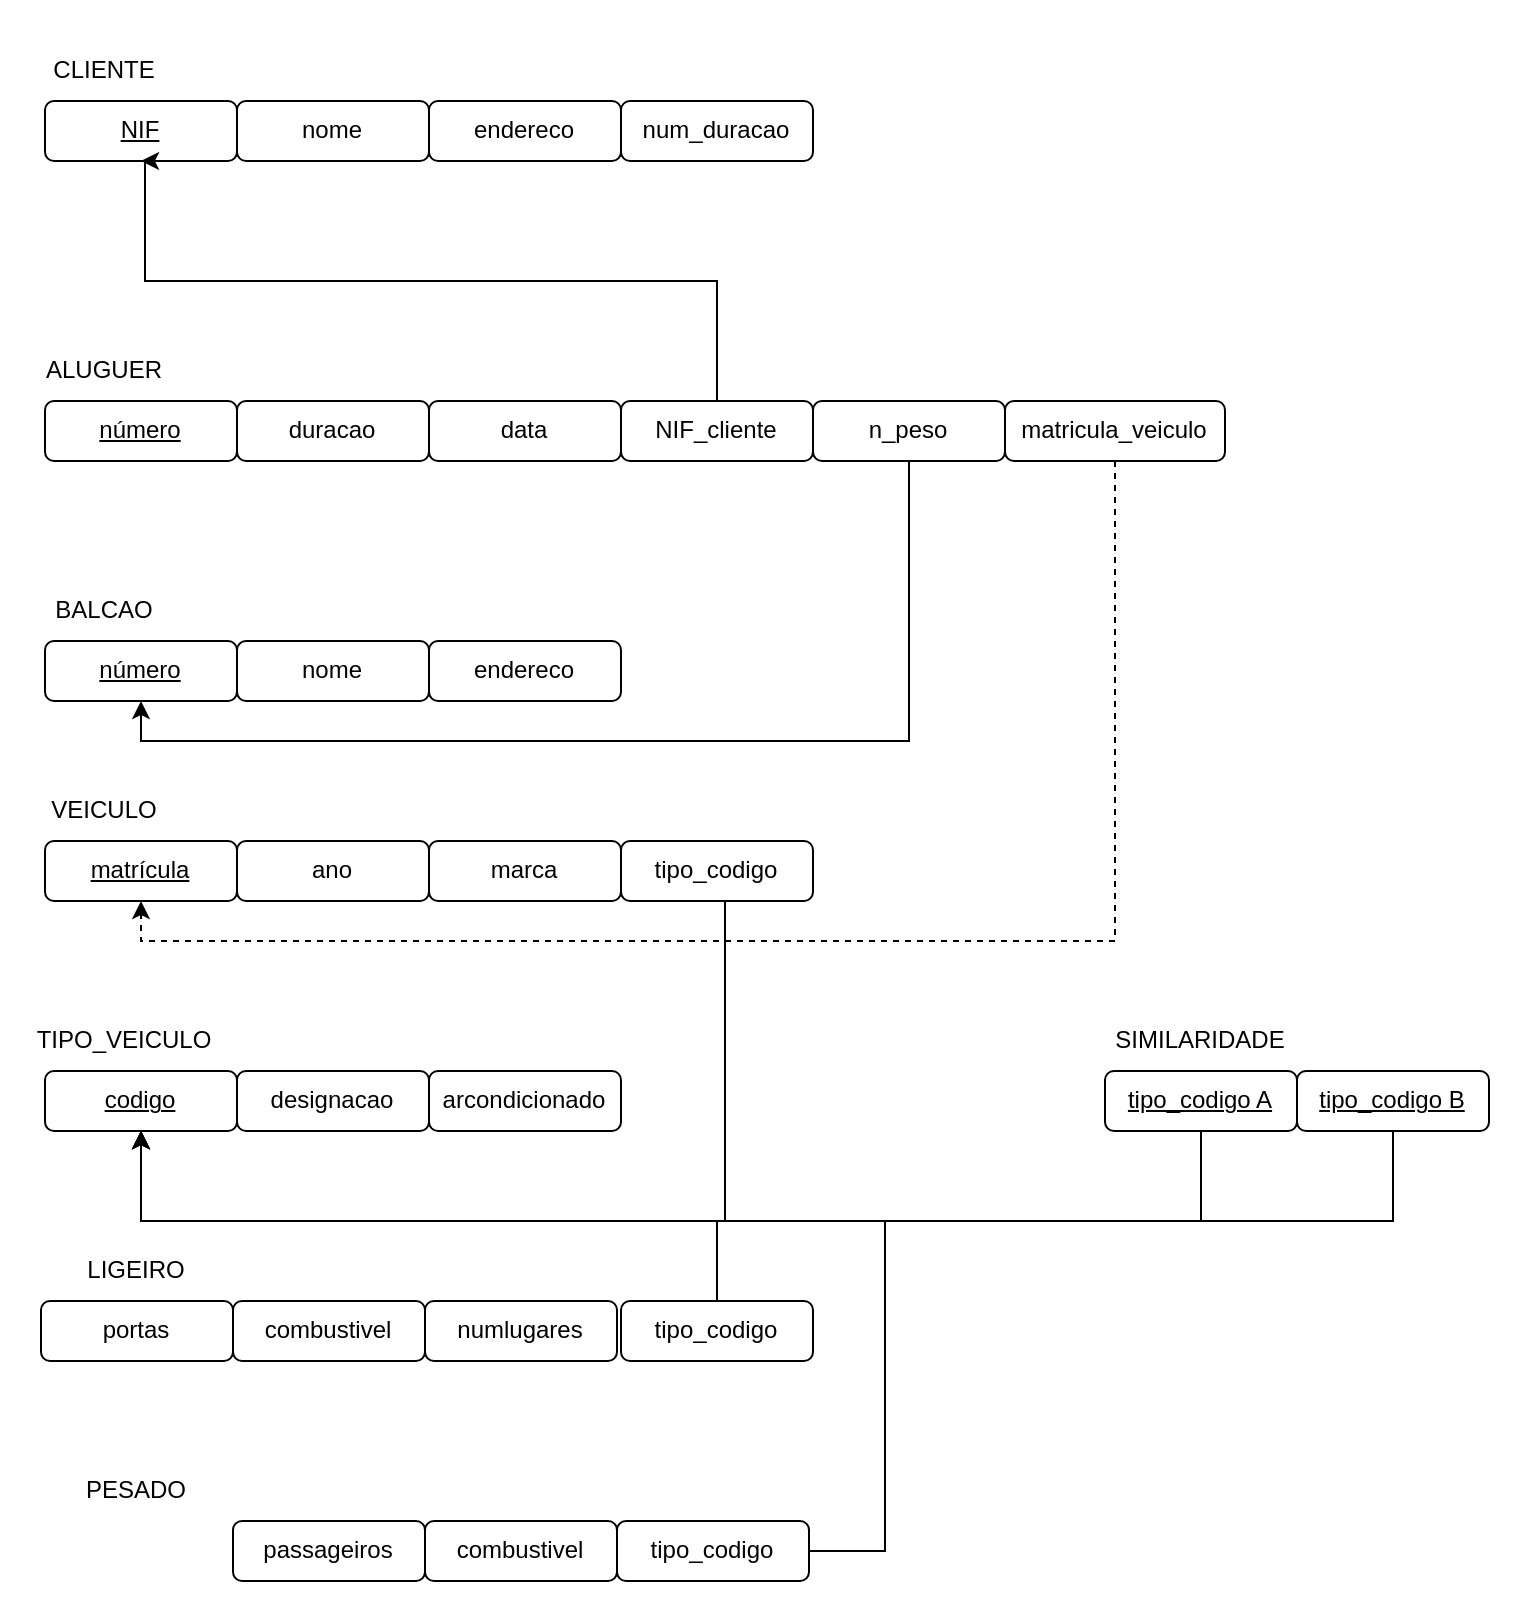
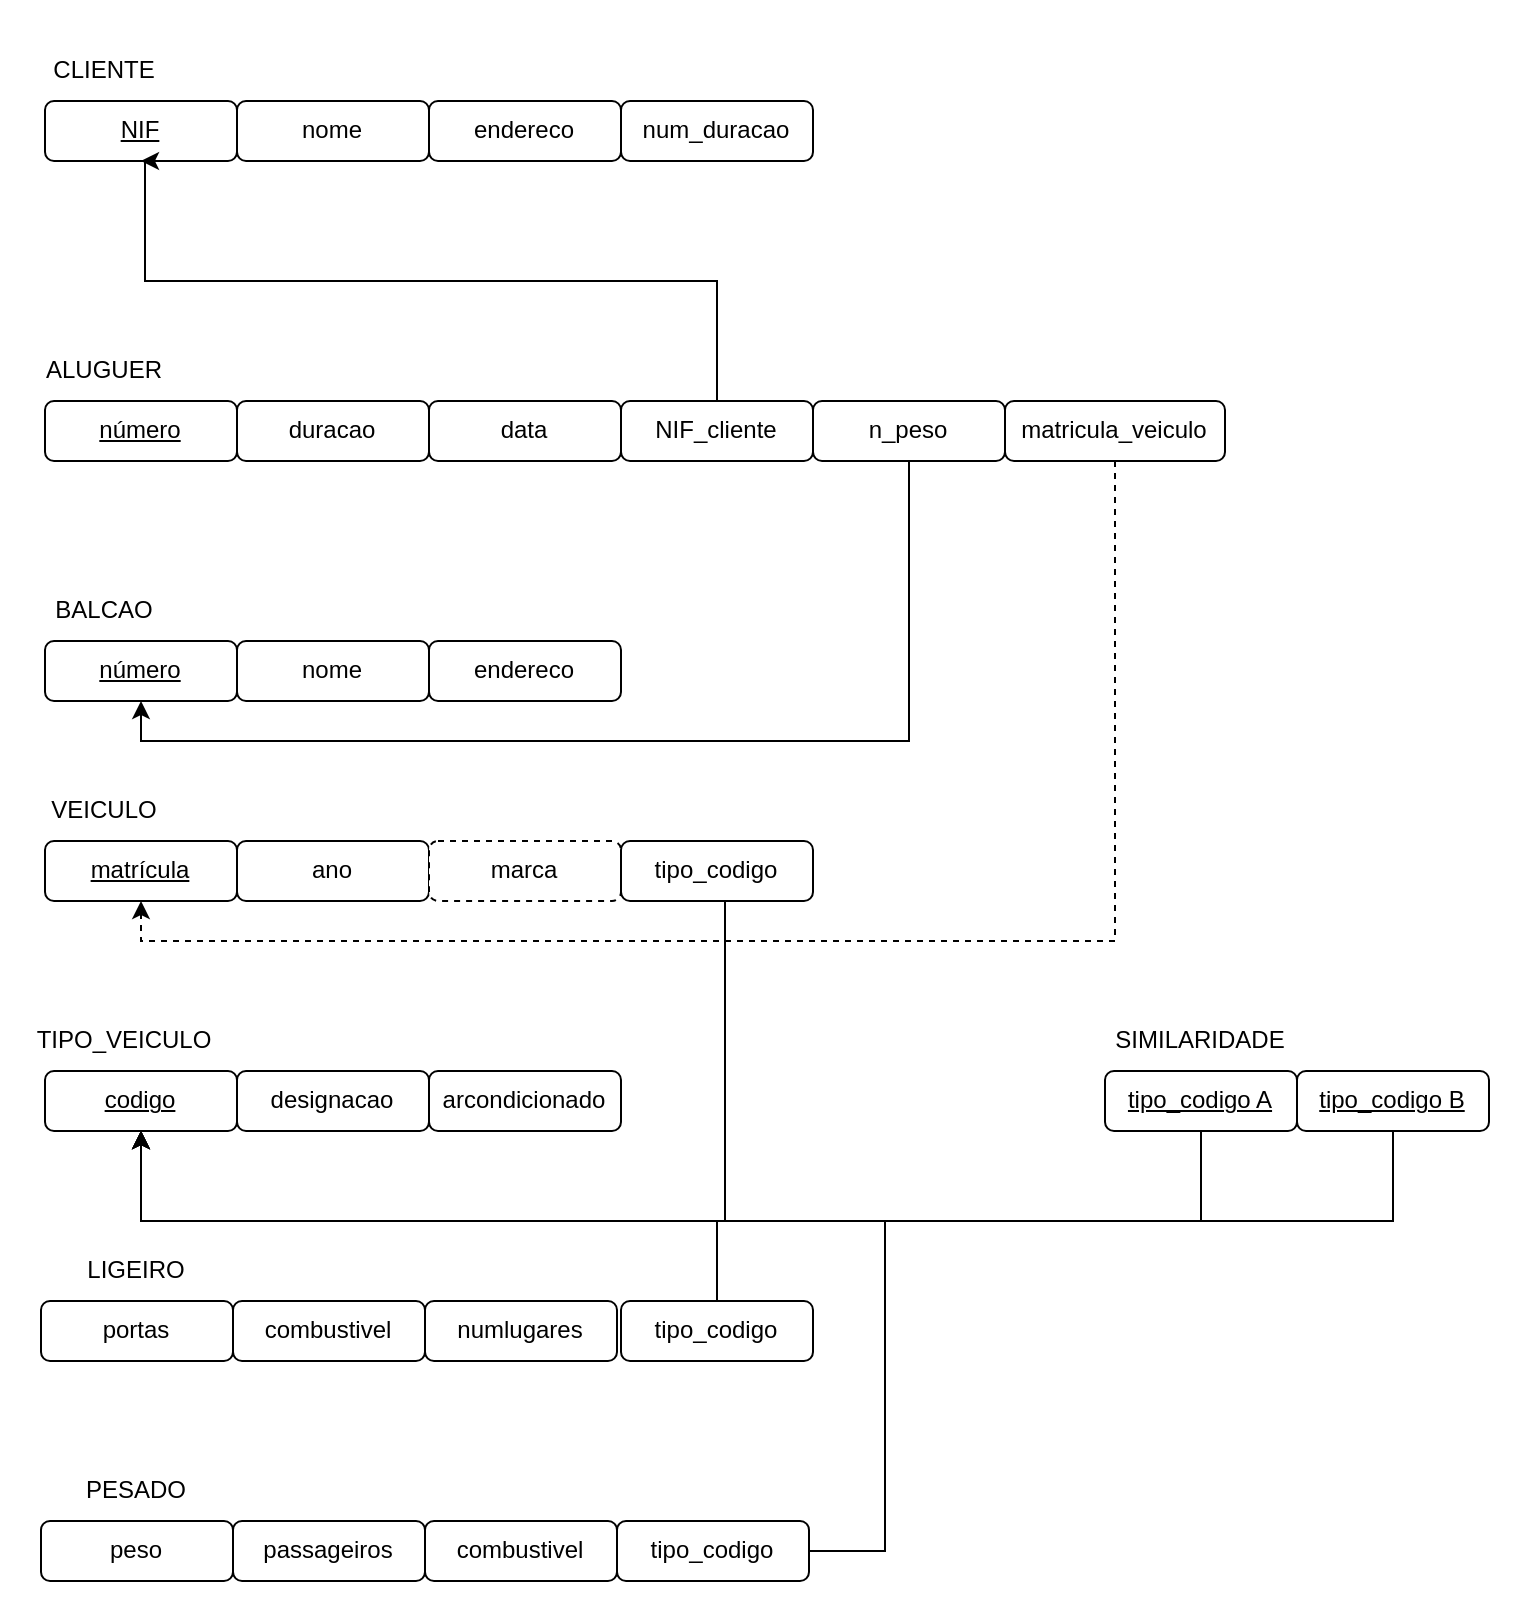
(525, 871) -> (525, 871)
none -> (137, 1551)
